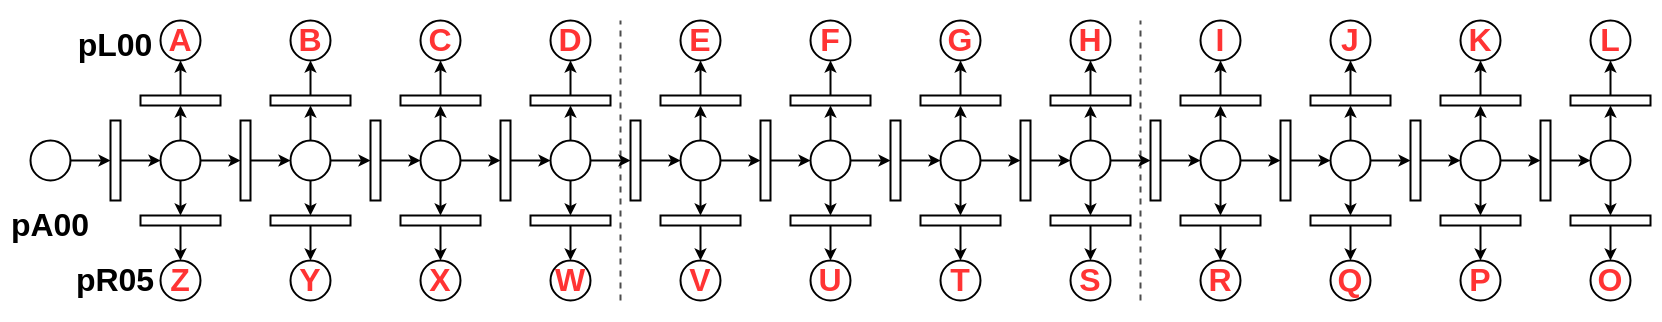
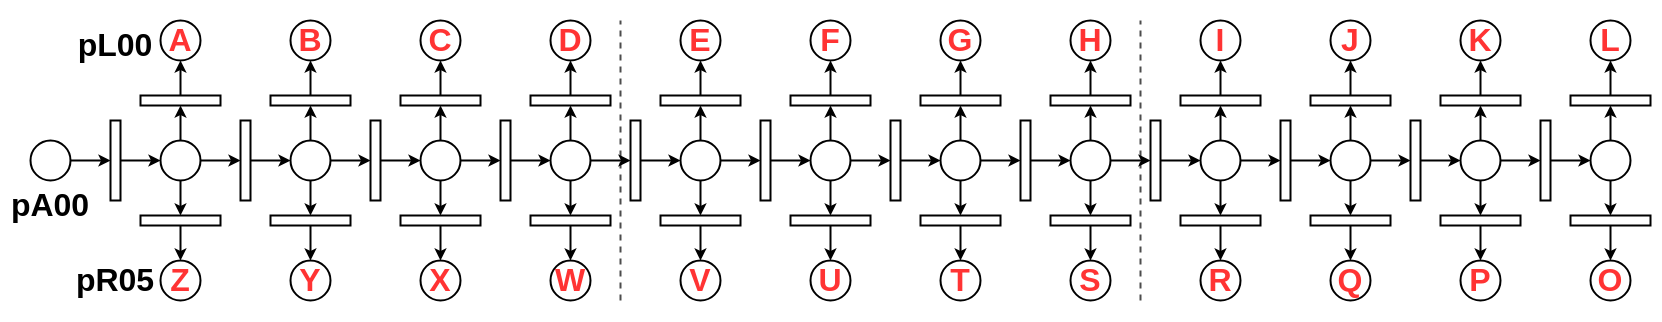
(51, 226) -> (51, 206)
